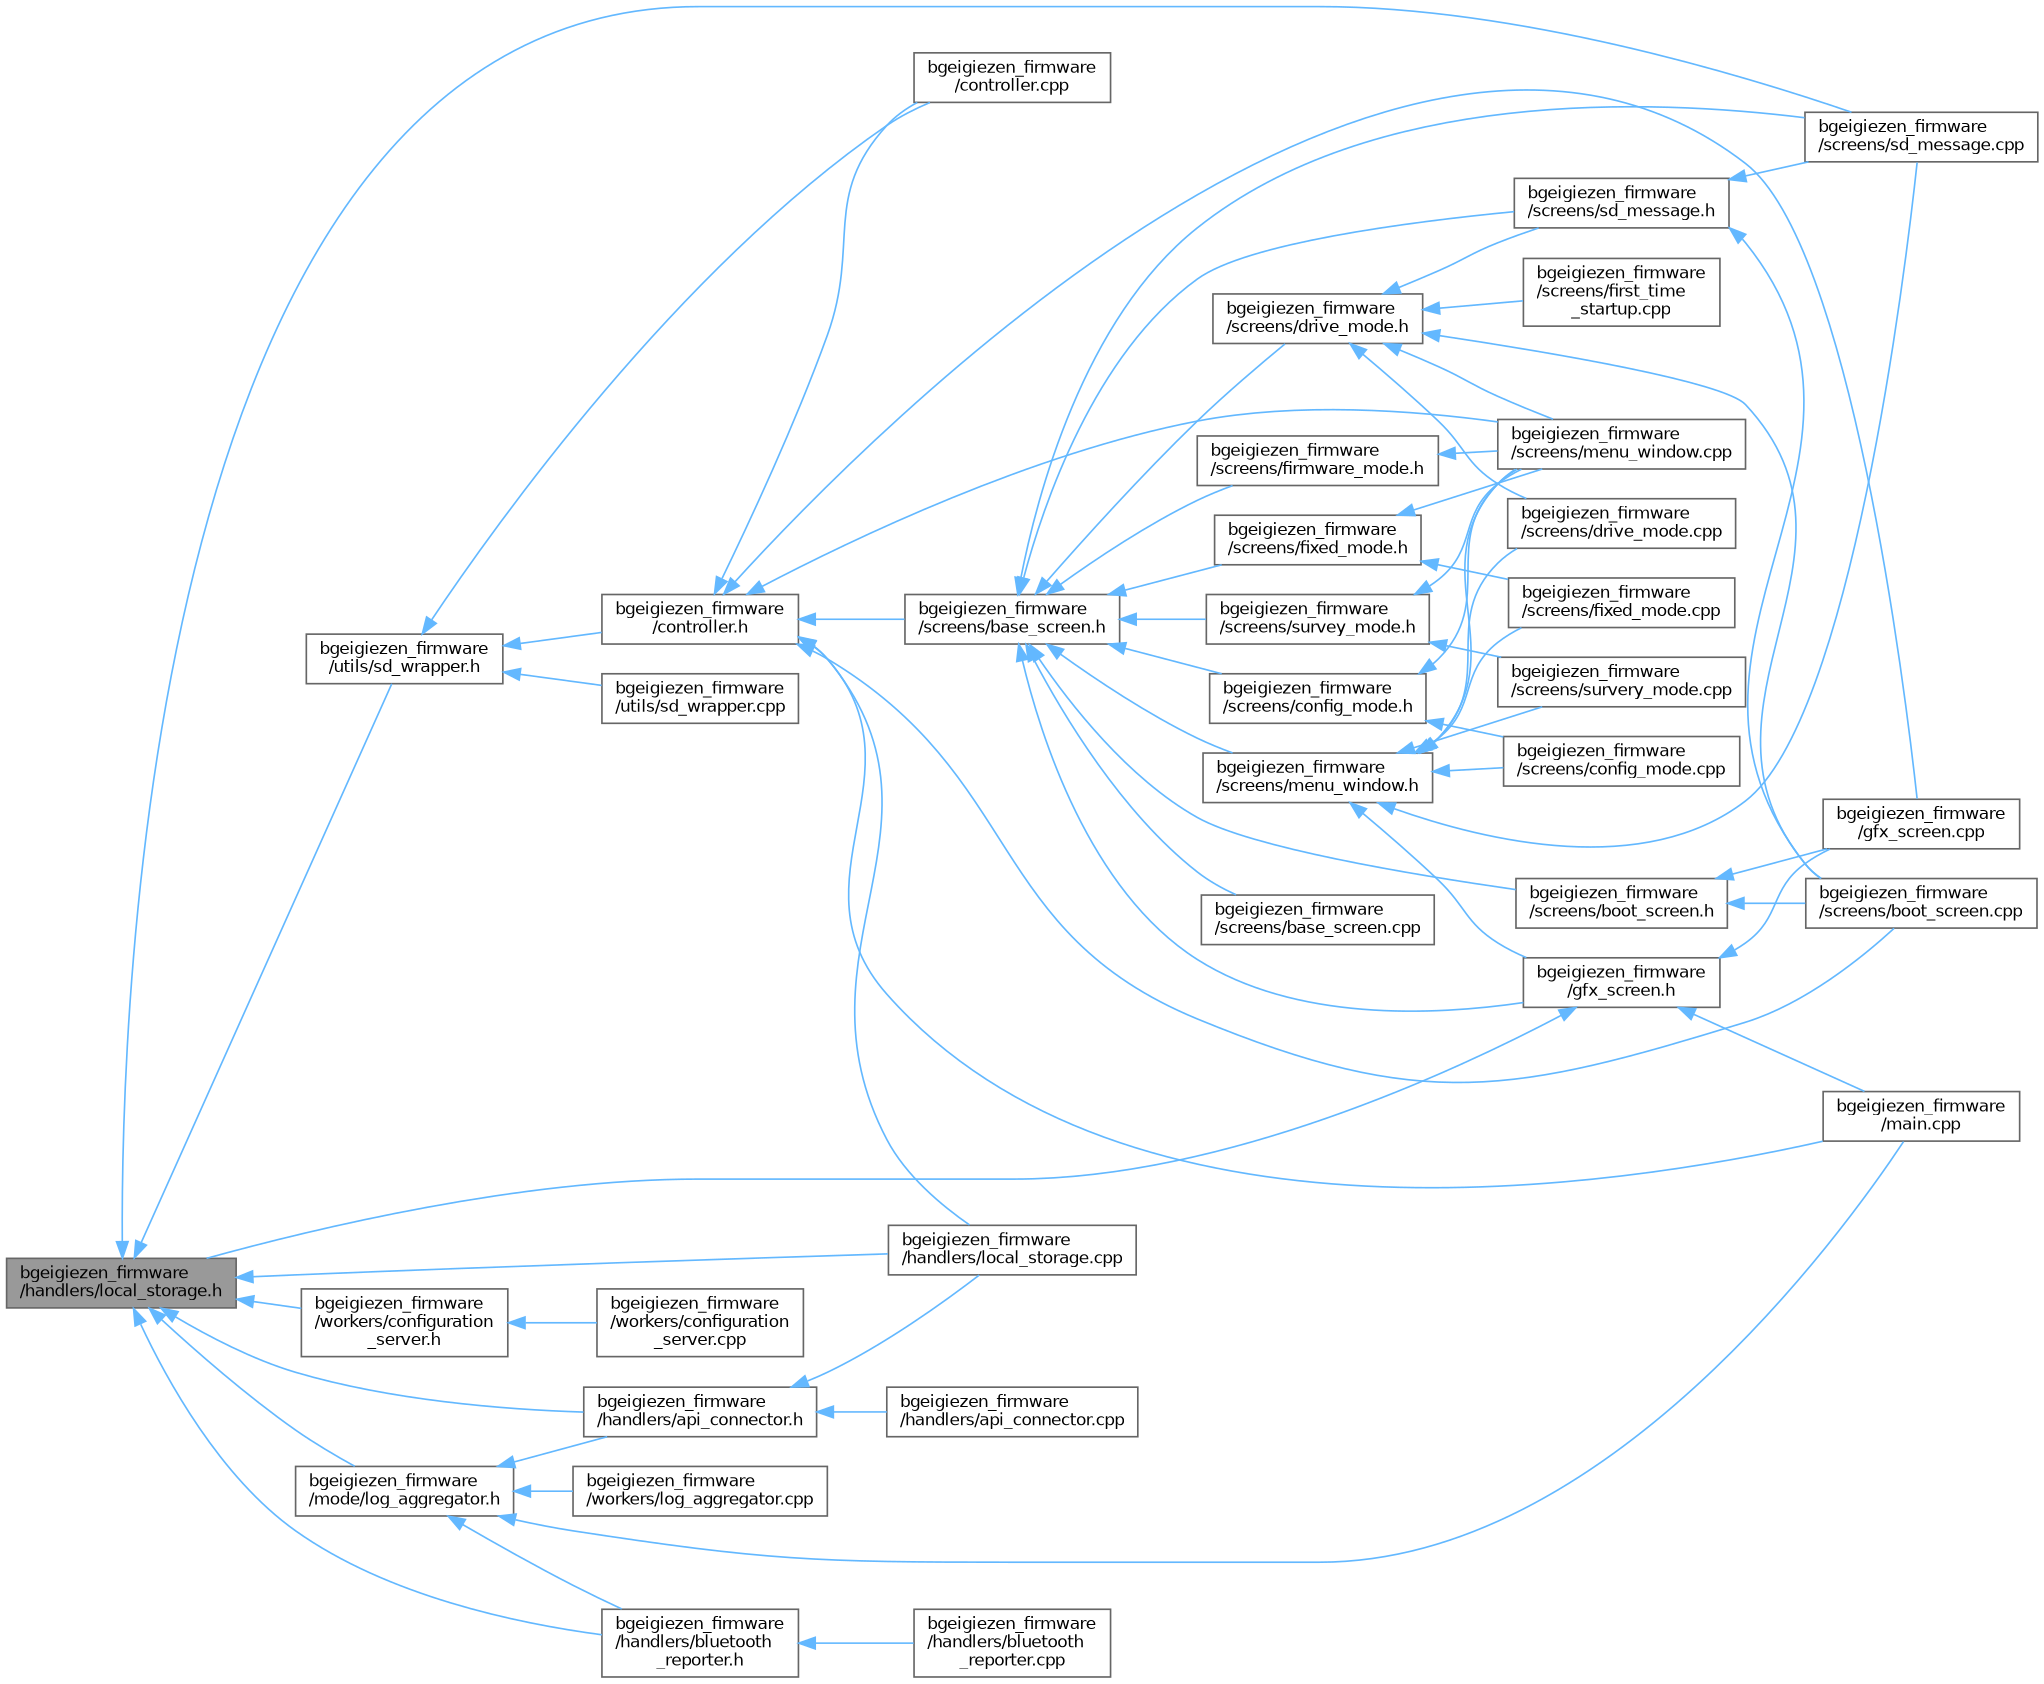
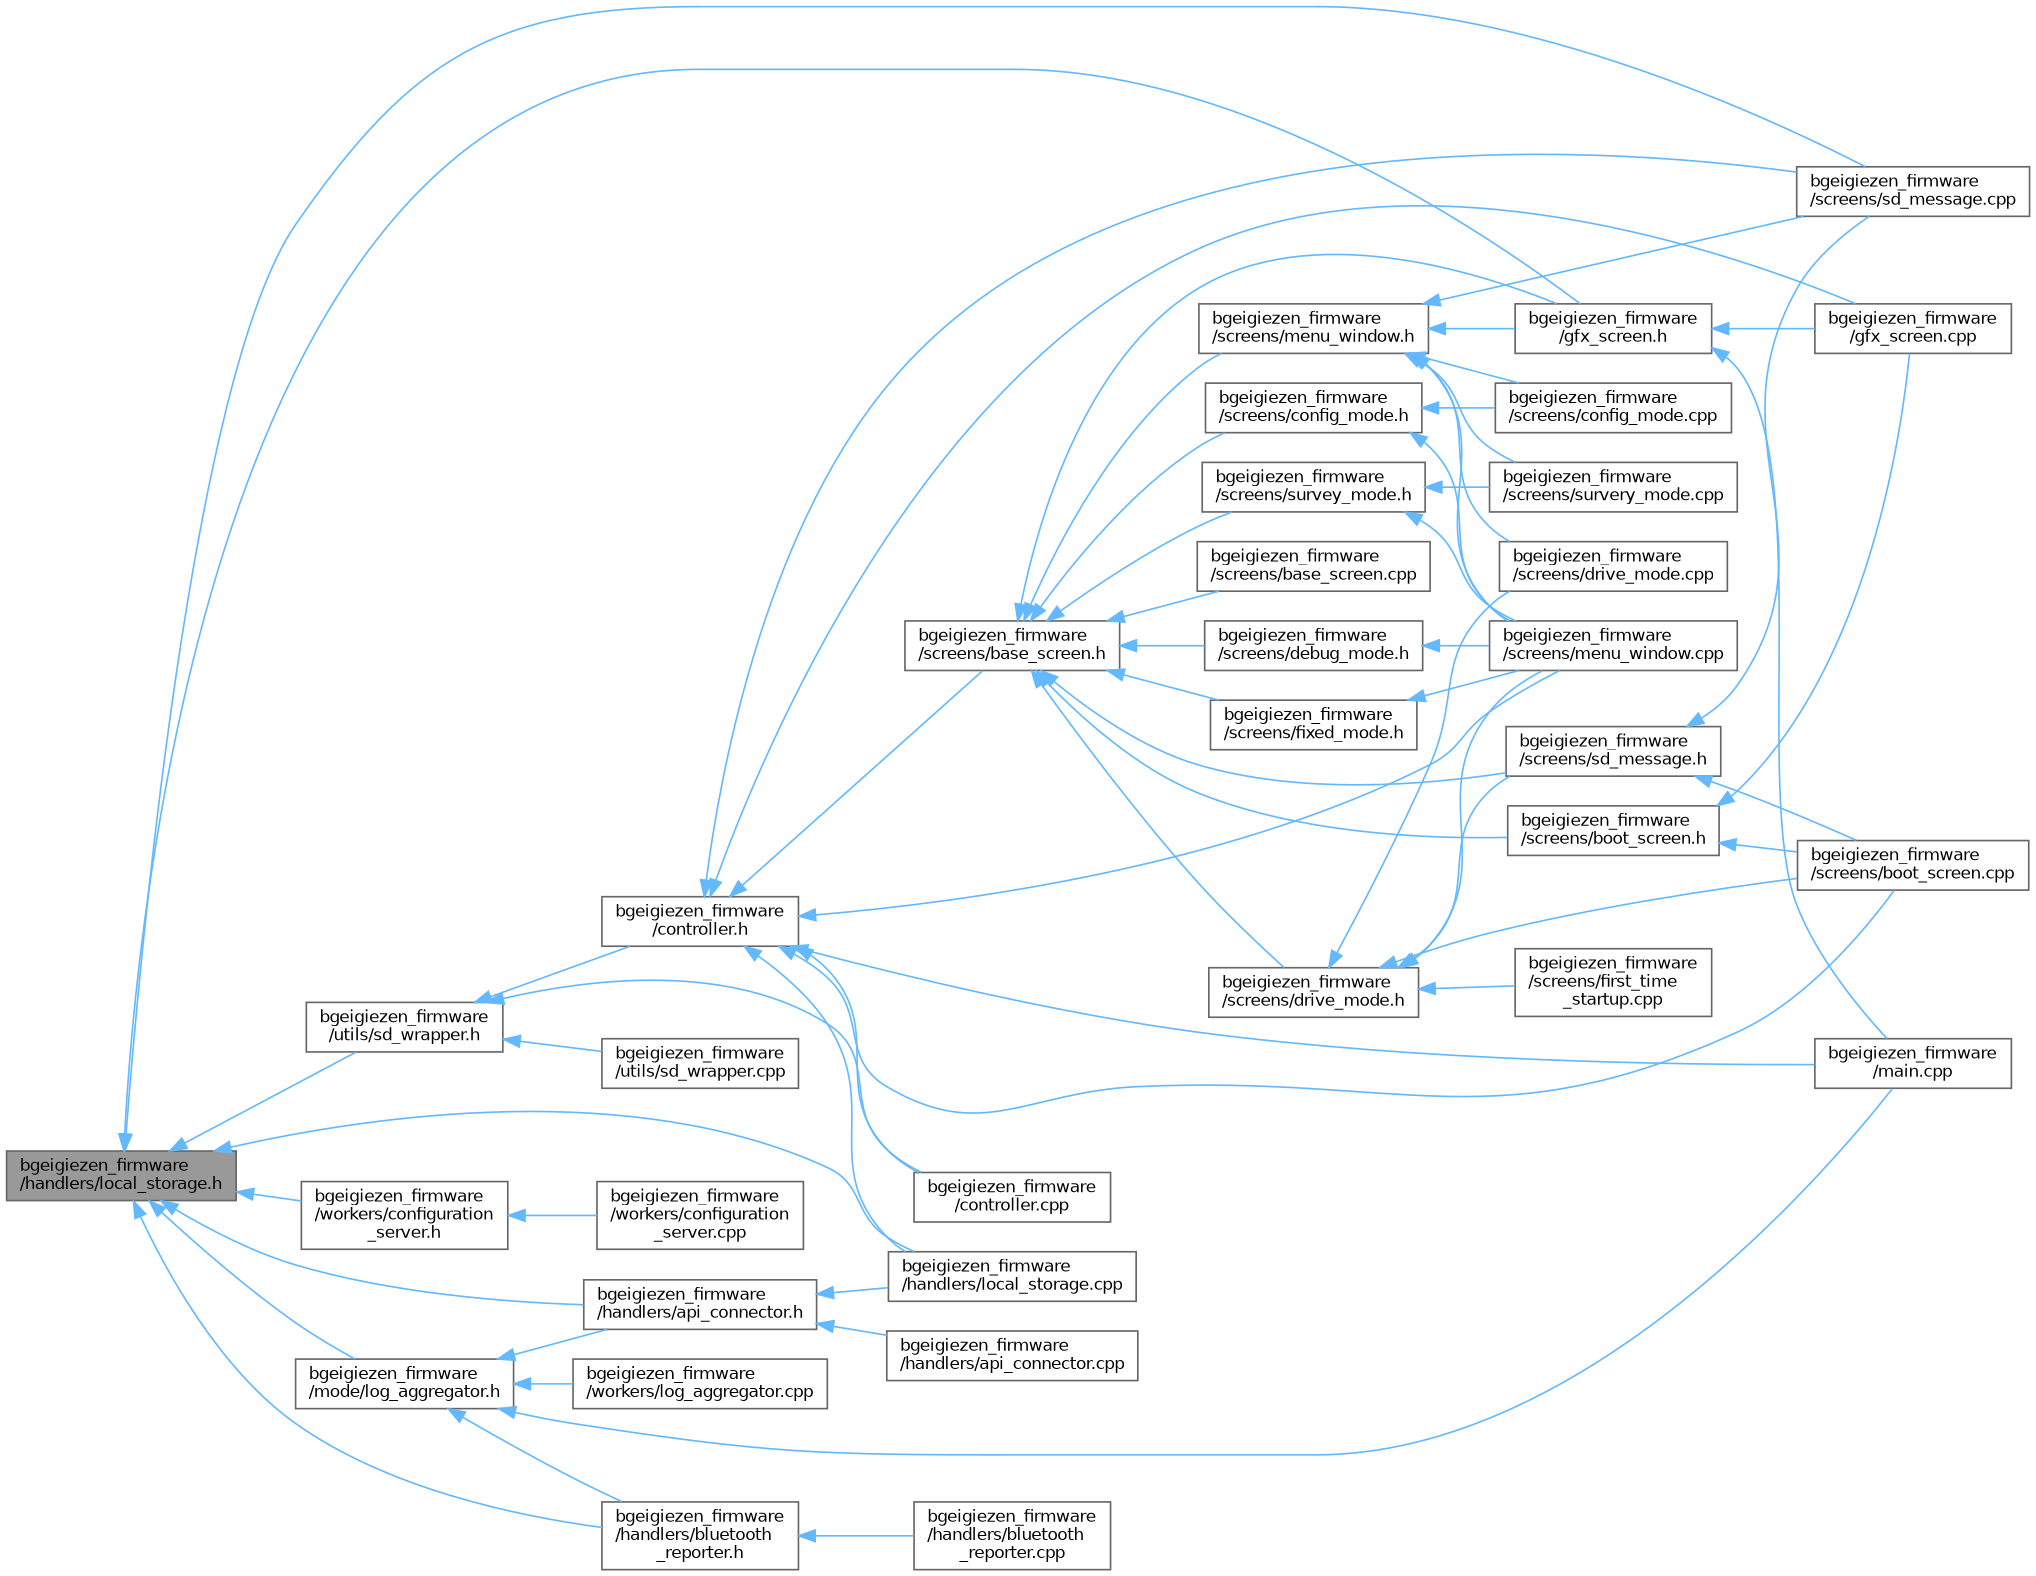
(1298, 169) -> (1060, 253)
(1318, 461) -> (1314, 646)
(1622, 603) -> none
(895, 1179) -> (518, 119)
